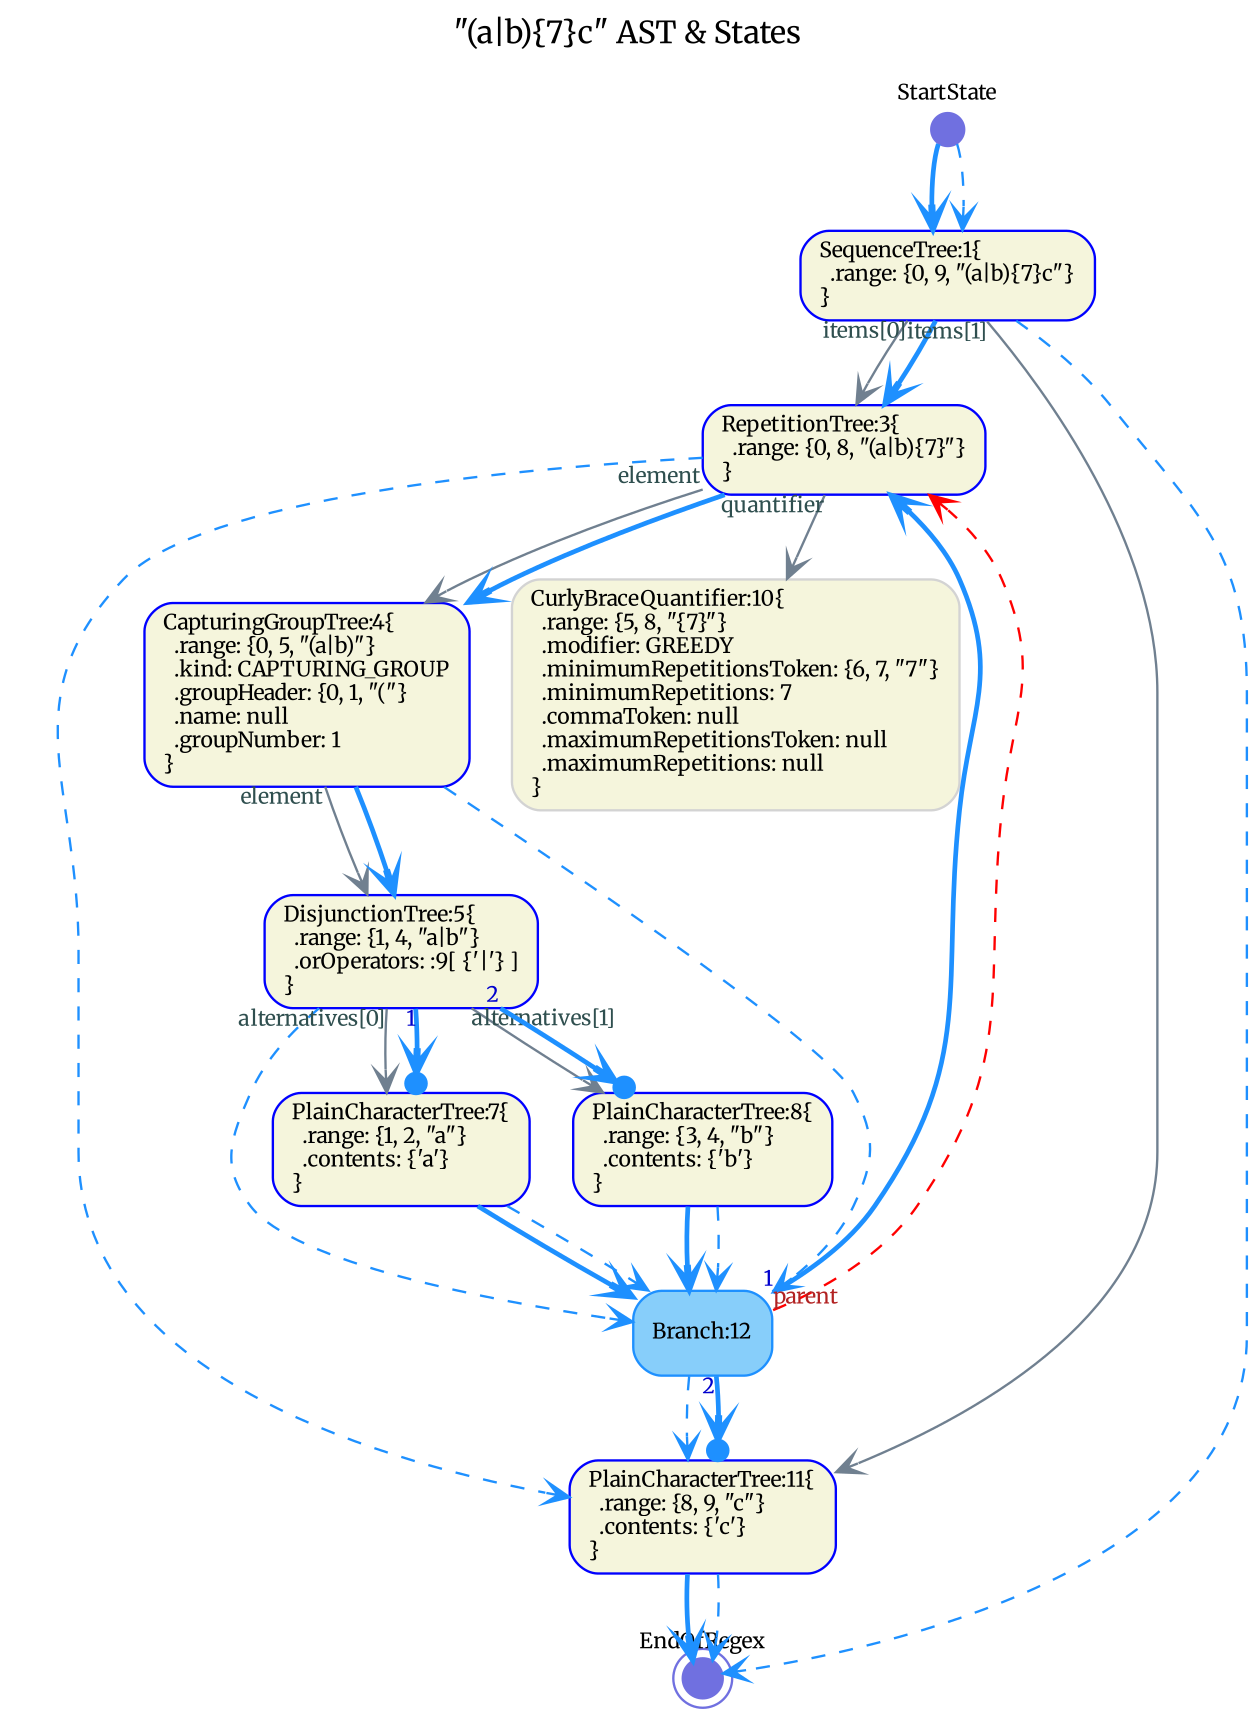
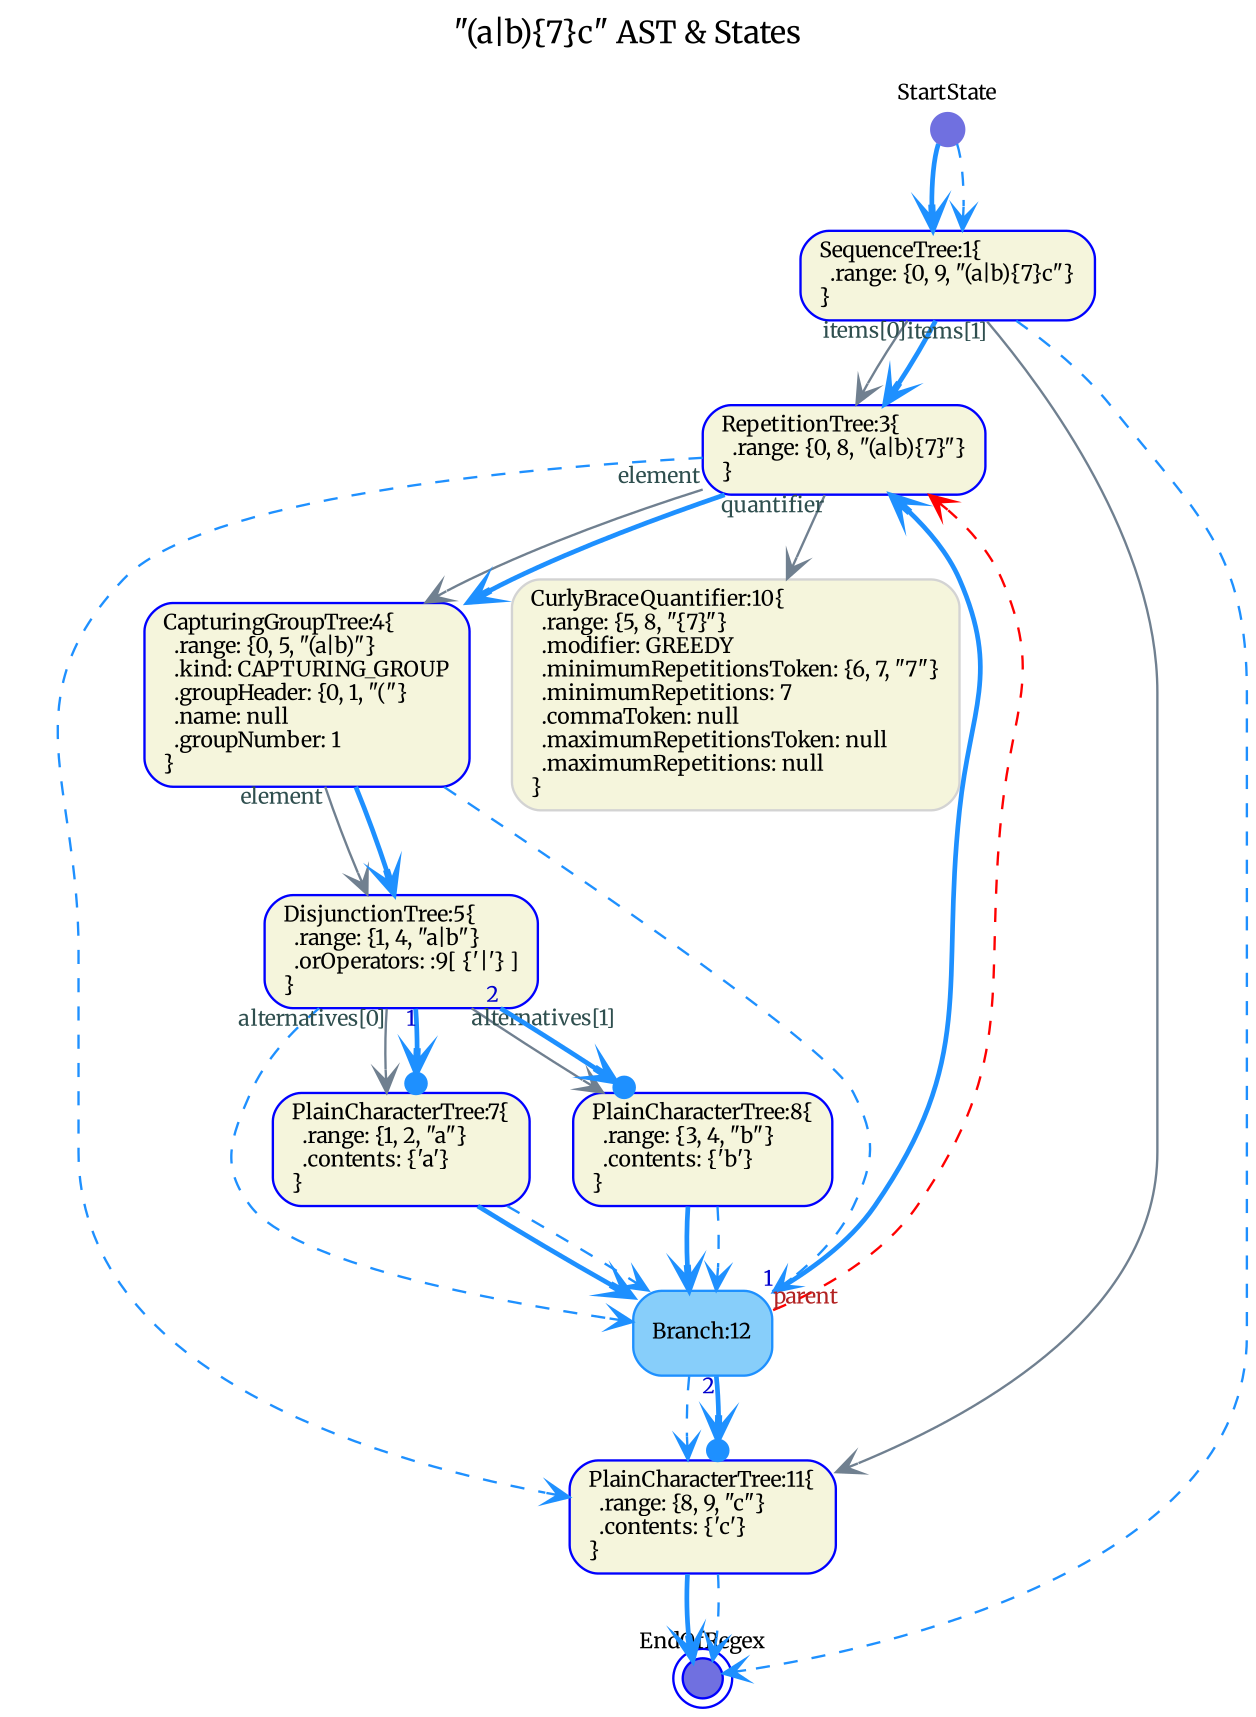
(703, 1678) -> (703, 1678)
